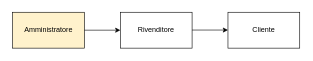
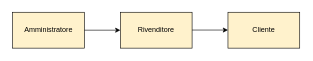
(156, 30) -> (156, 30)
(264, 30) -> (264, 30)
